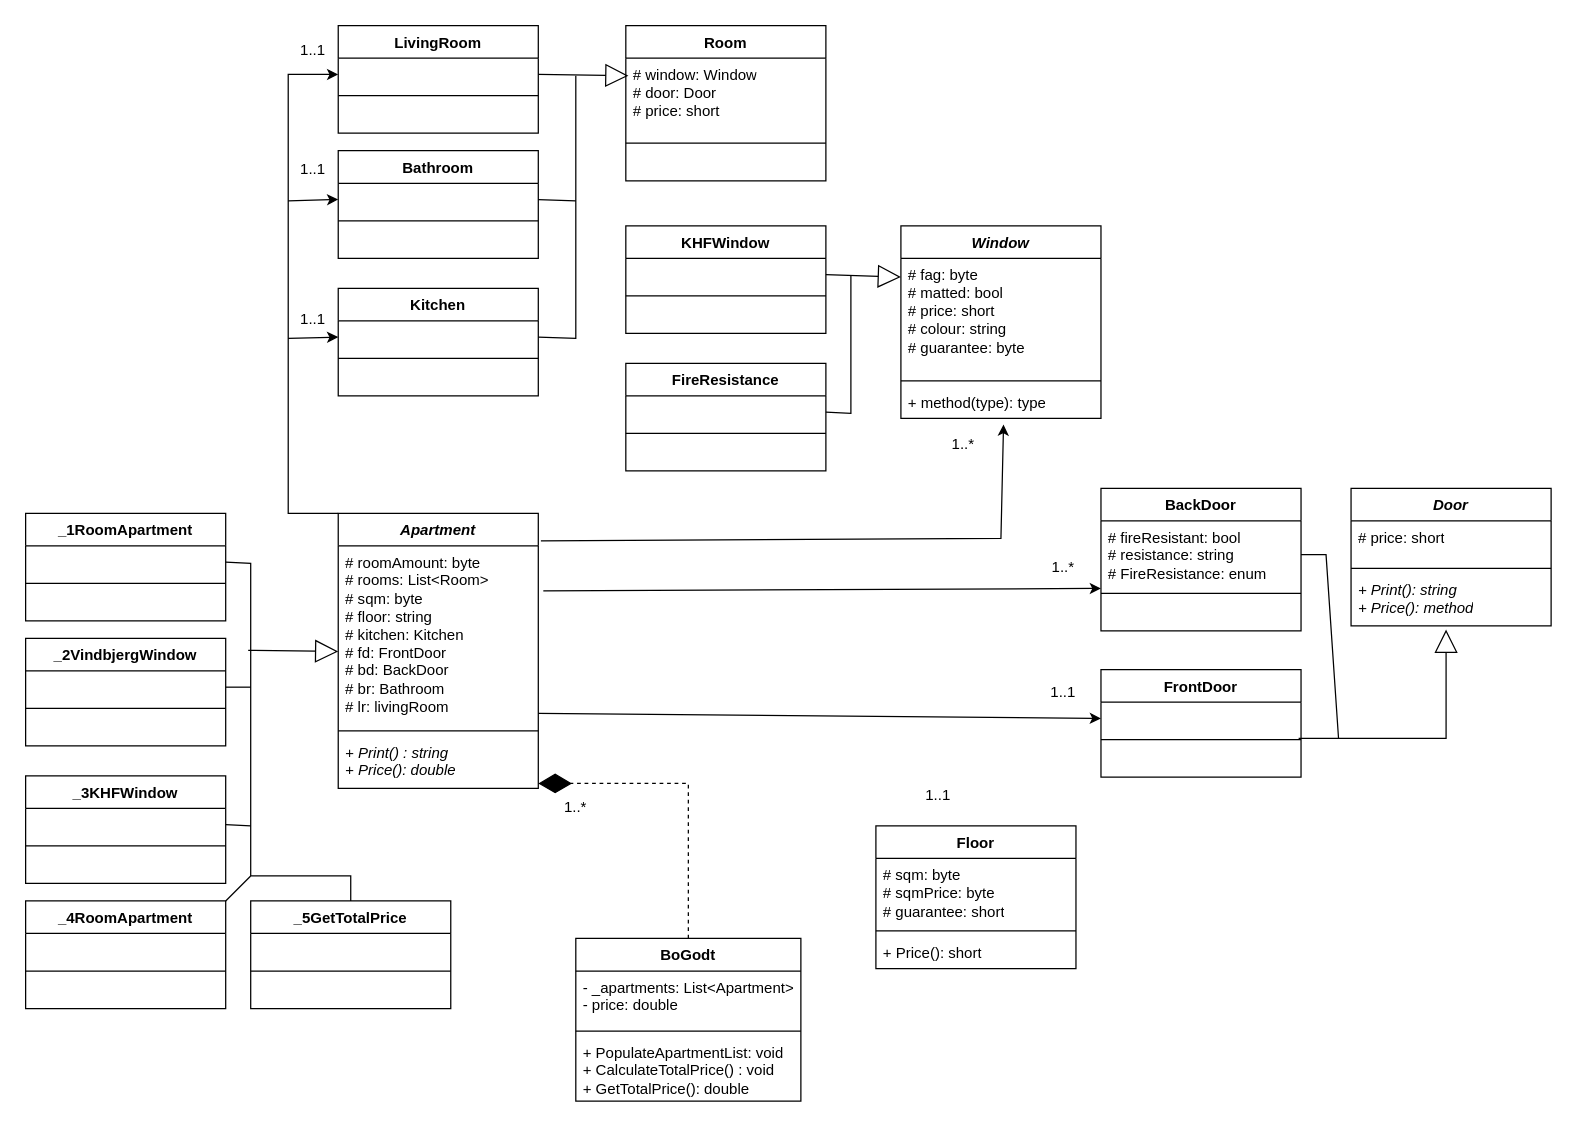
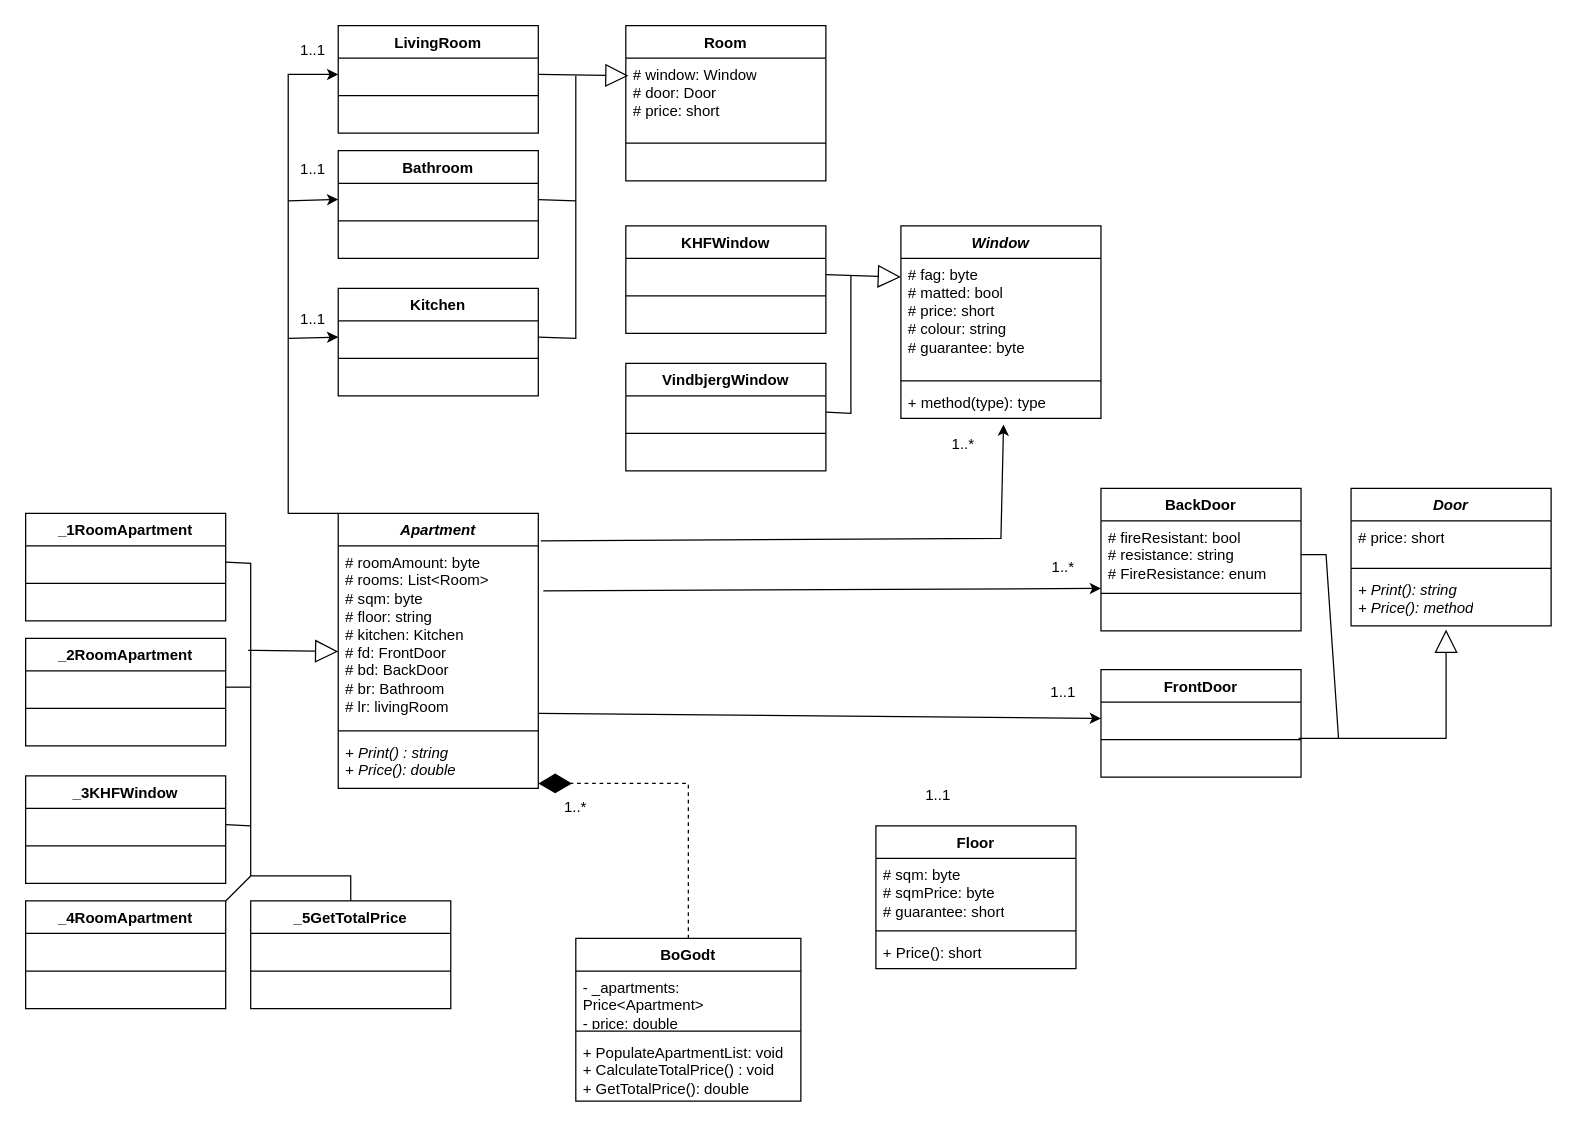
(726, 381) -> (726, 381)
(126, 656) -> (126, 656)
(689, 1006) -> (689, 1006)
